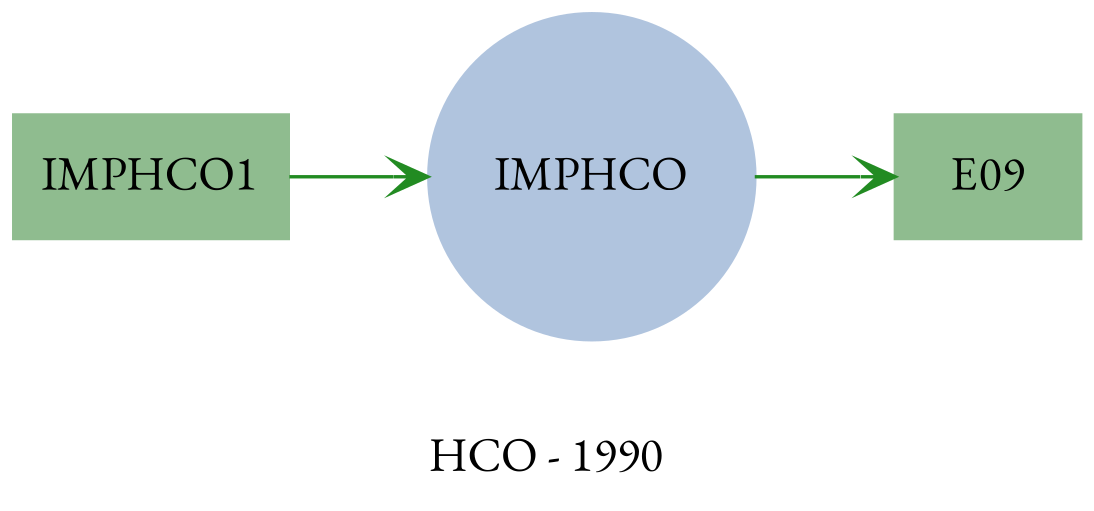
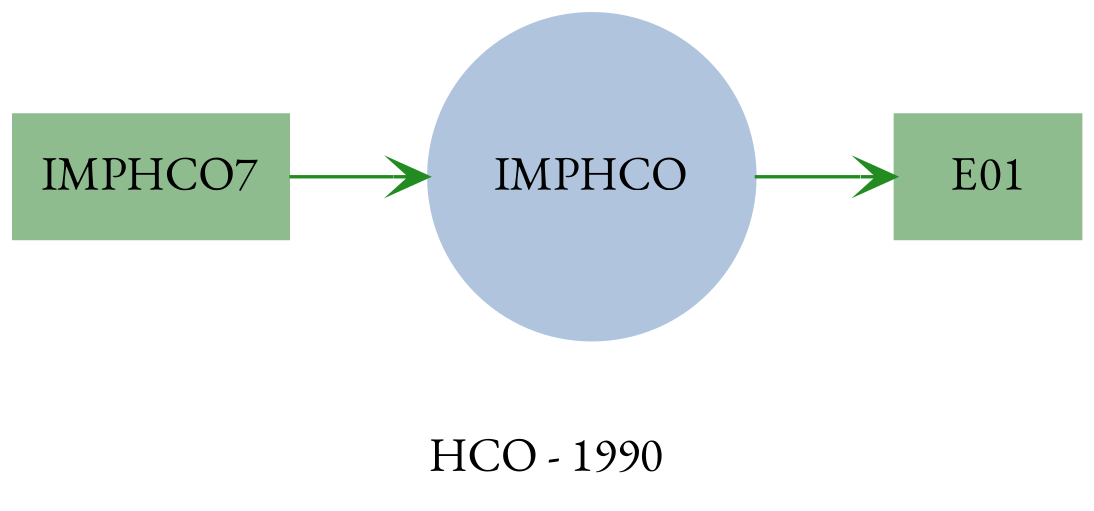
(151, 177) -> (151, 177)
(988, 177) -> (988, 177)
